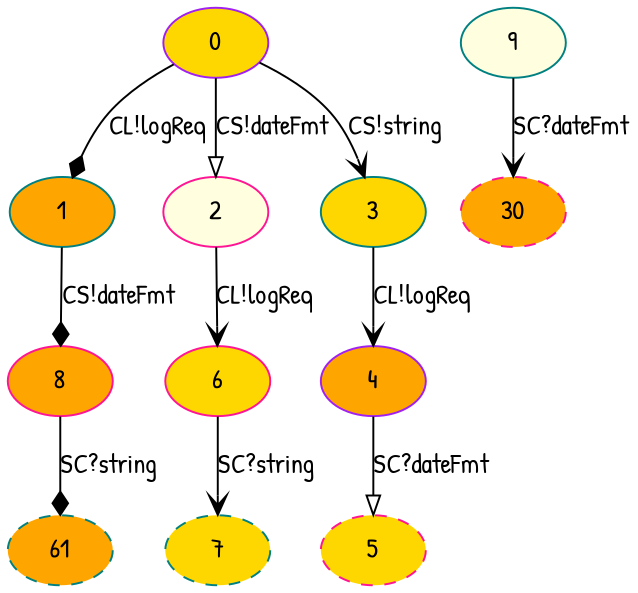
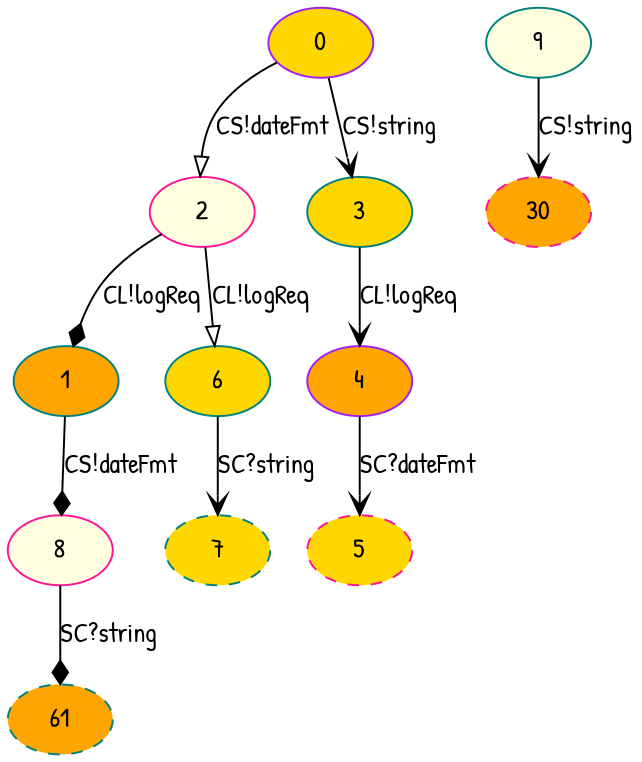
(120, 102) -> (113, 271)
(572, 127) -> (586, 127)
(217, 287) -> (209, 287)
(60, 381) -> (60, 550)
(218, 381) -> (218, 381)
(373, 456) -> (360, 456)
